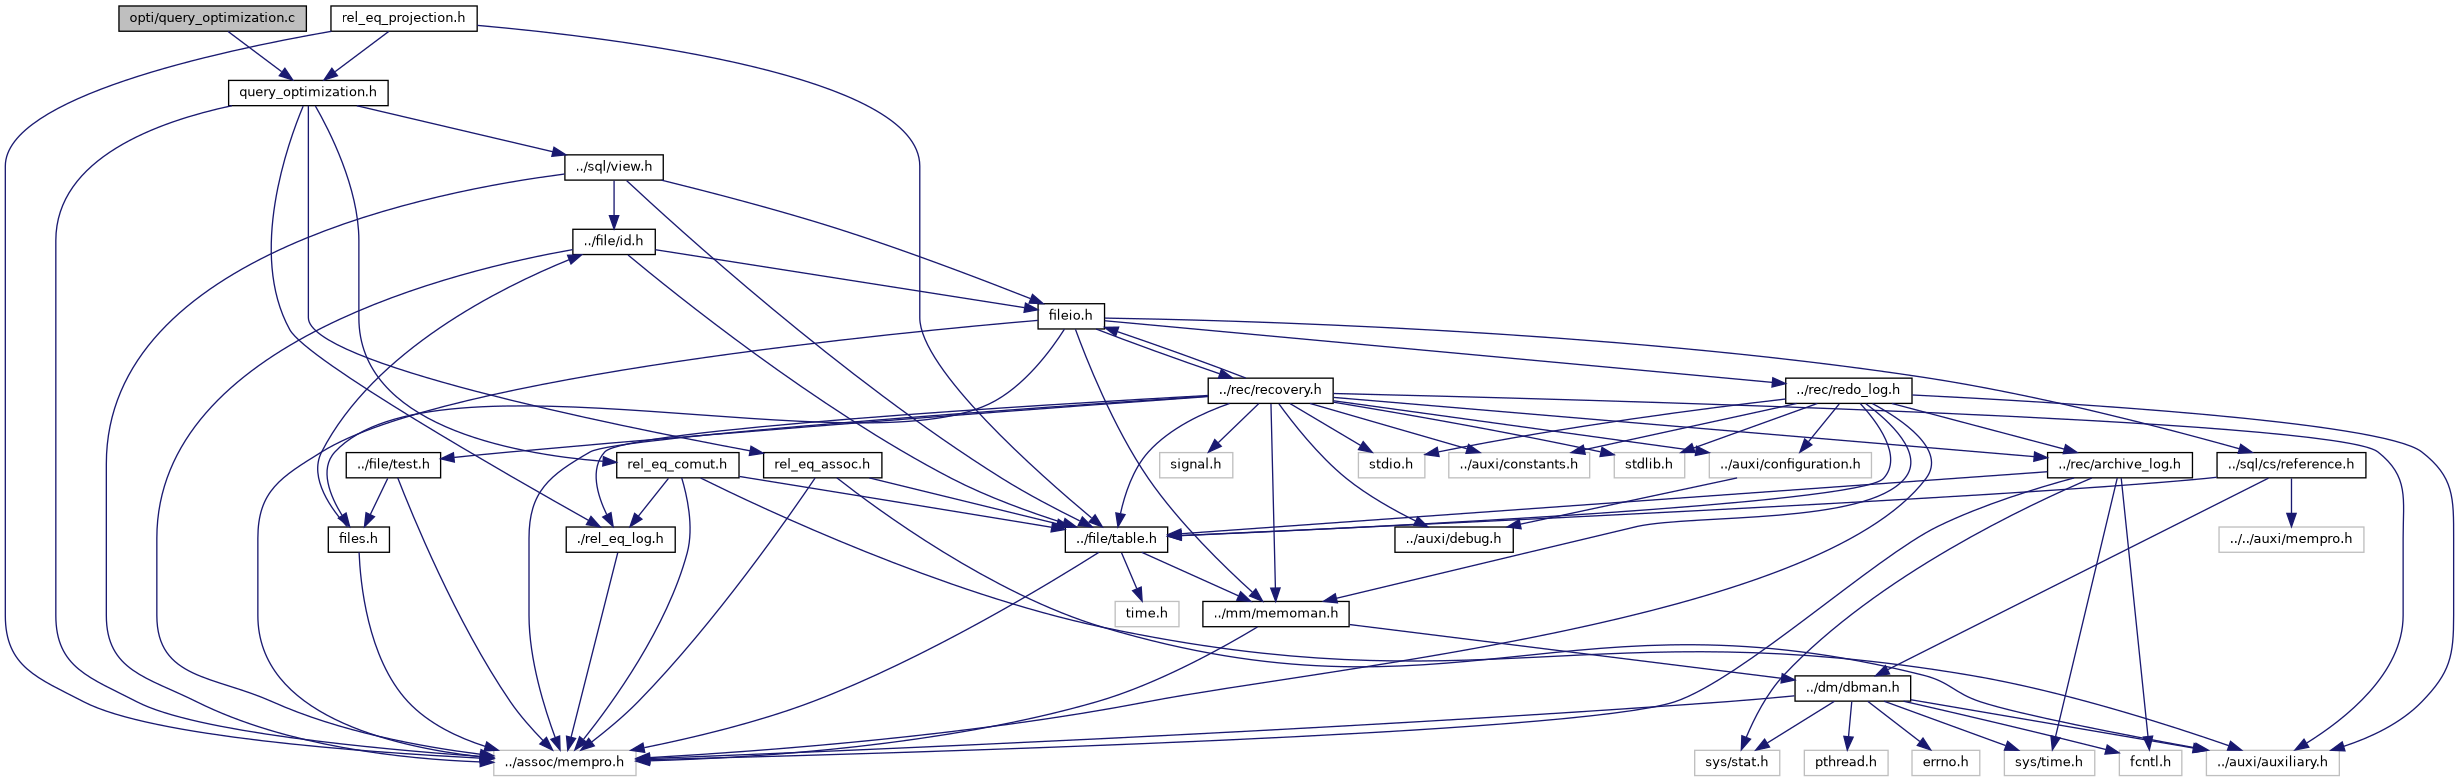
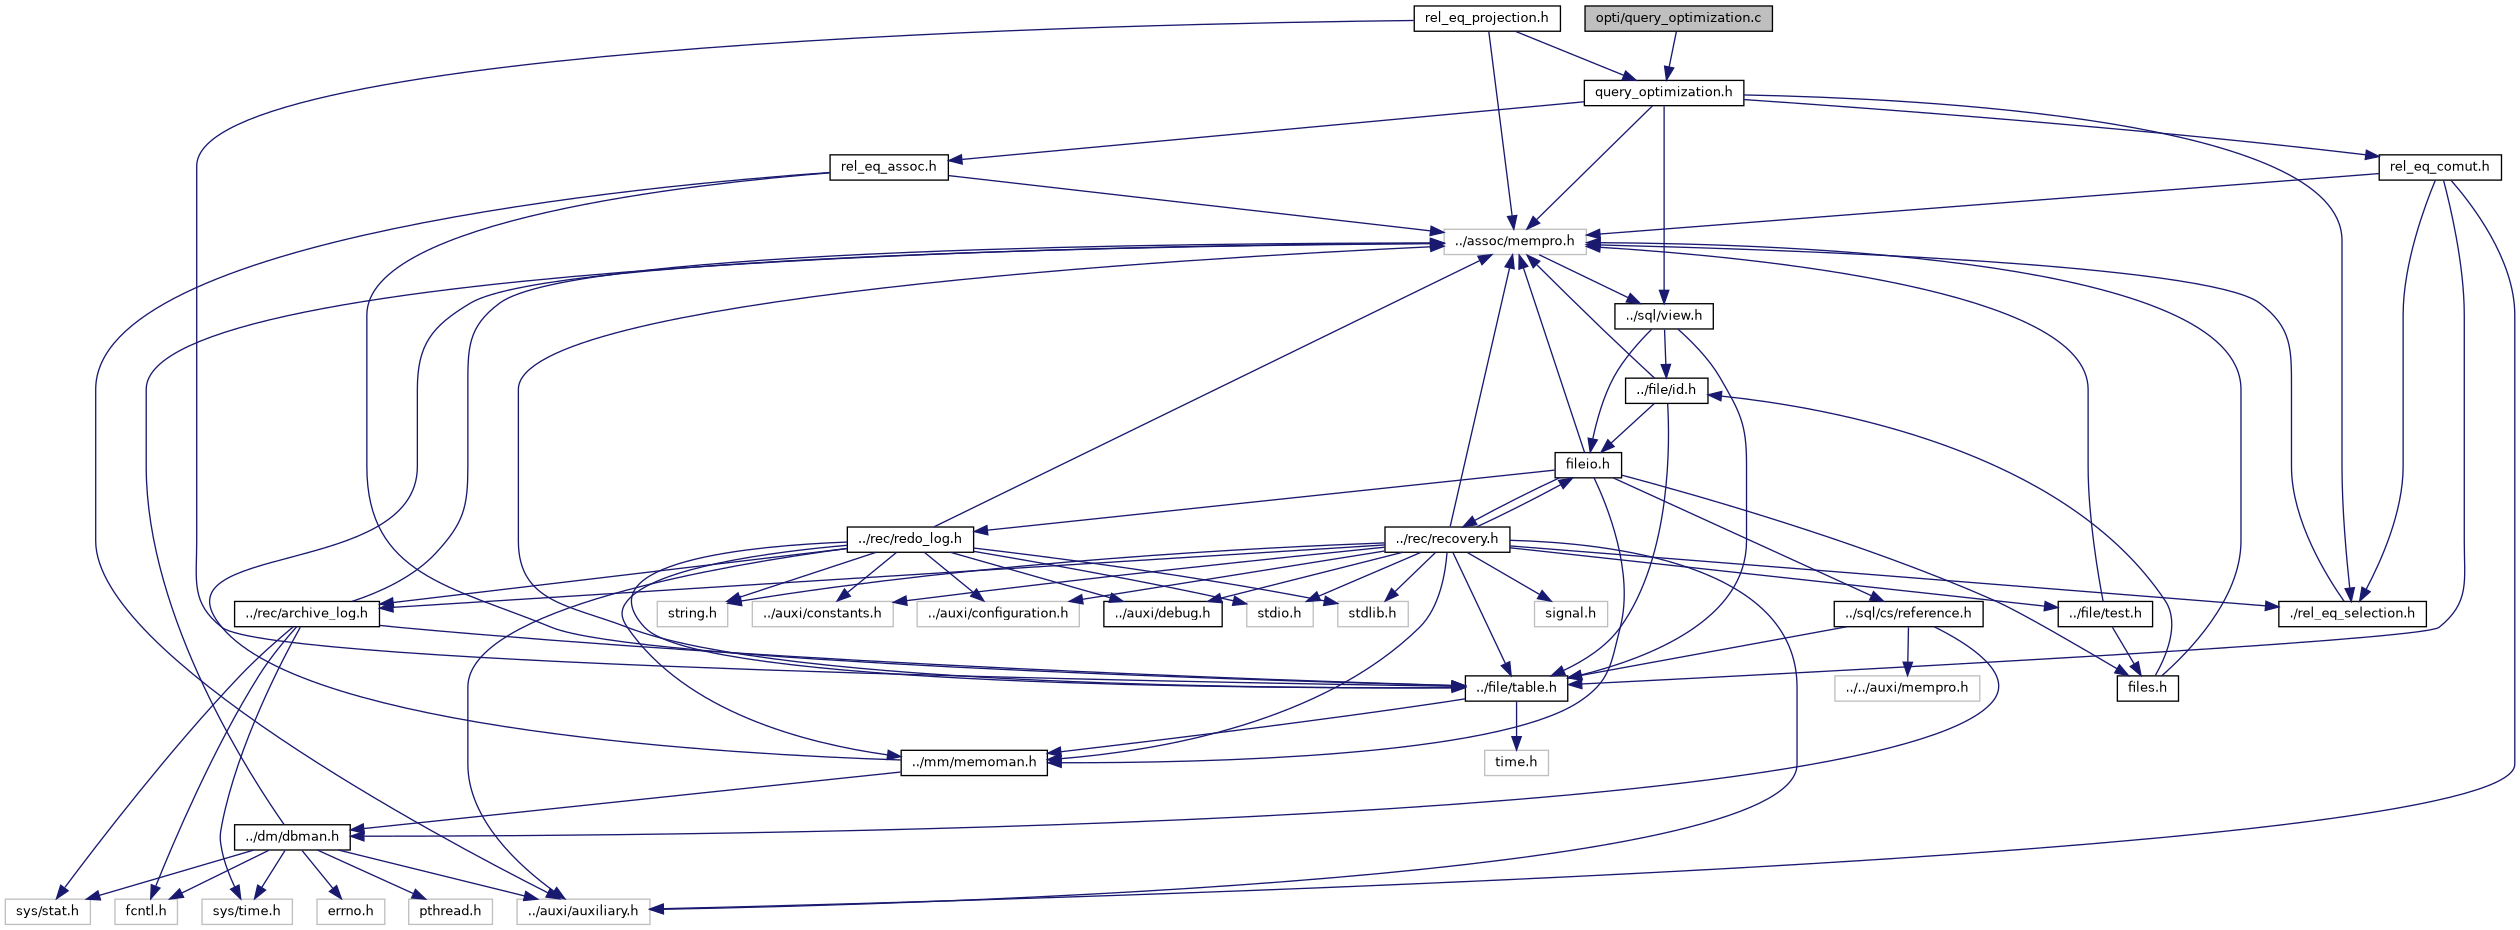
(107, 460) -> (1584, 276)
(1683, 489) -> (1034, 576)
(621, 540) -> (2353, 614)
none -> (692, 614)
